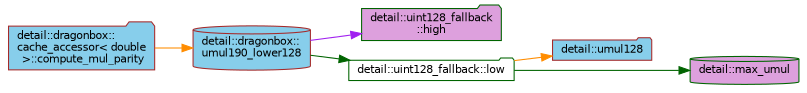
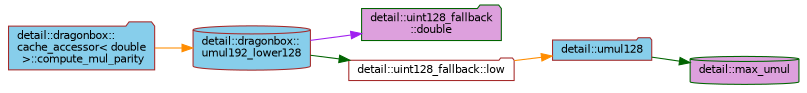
(431, 25) -> (431, 25)
(252, 48) -> (252, 48)
(431, 70) -> (431, 70)
(597, 70) -> (666, 59)
